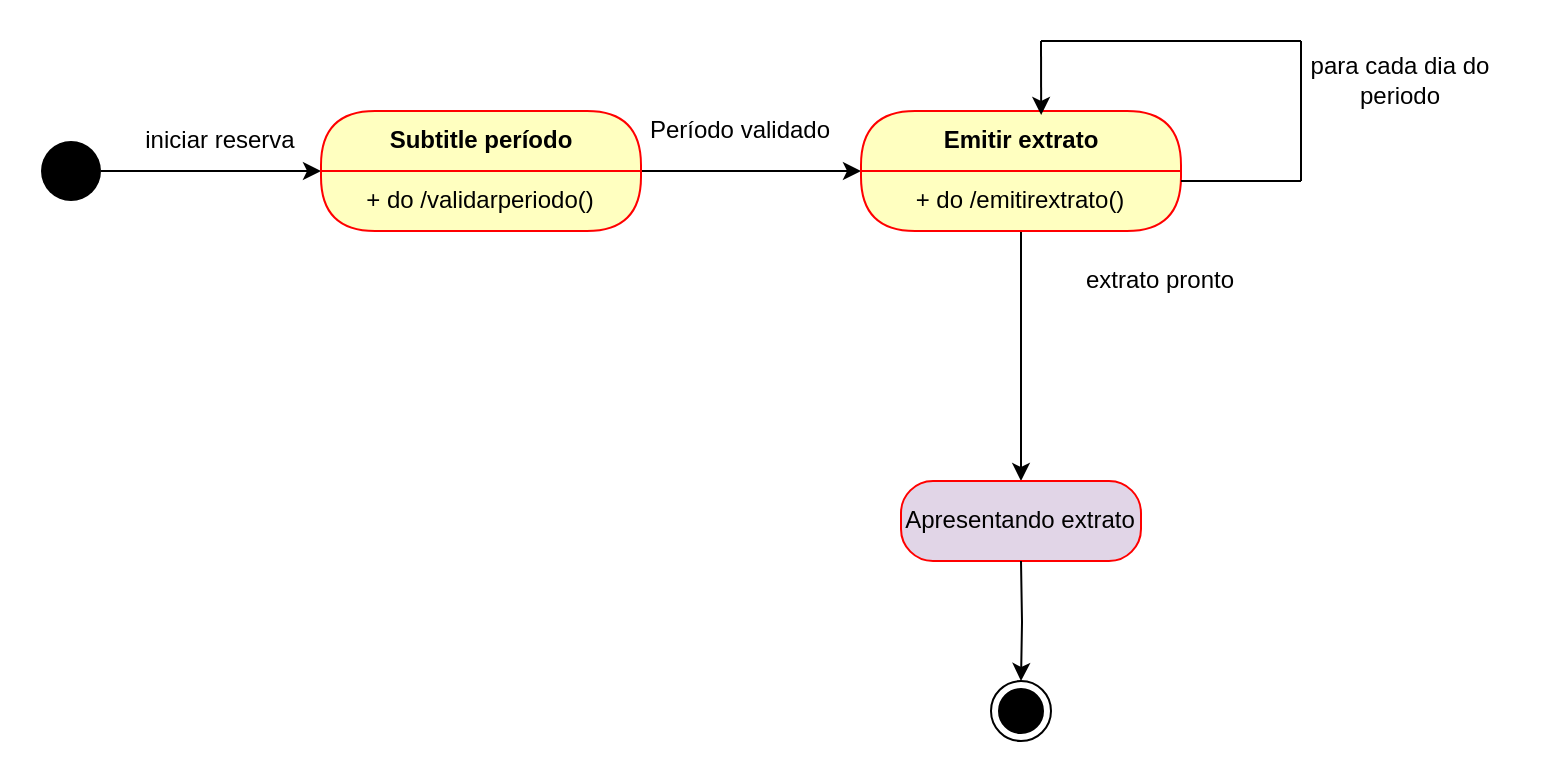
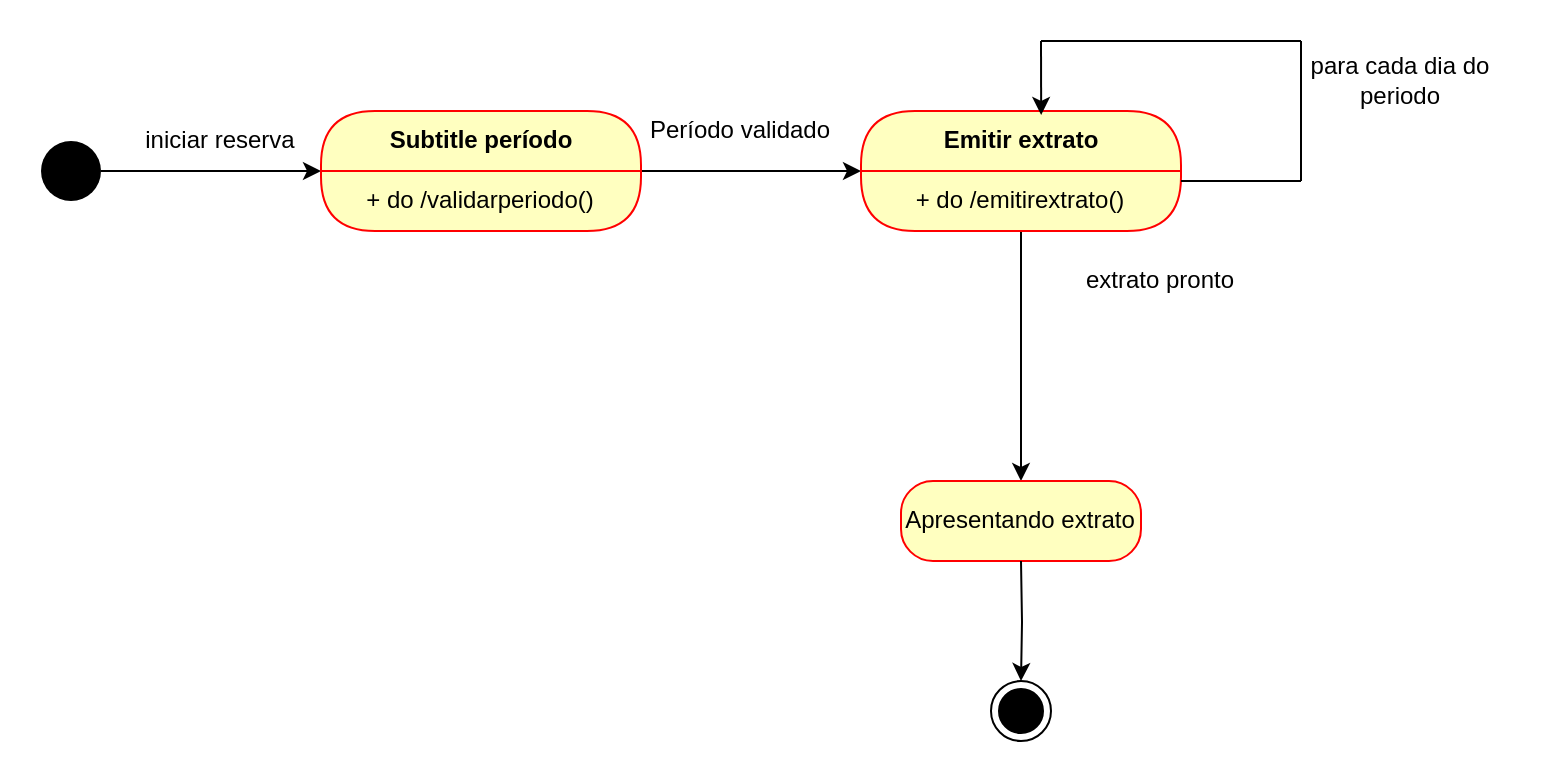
(1021, 521) -> (1021, 521)
